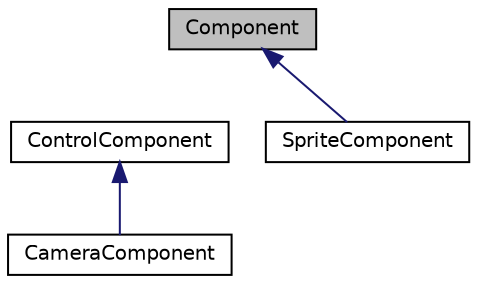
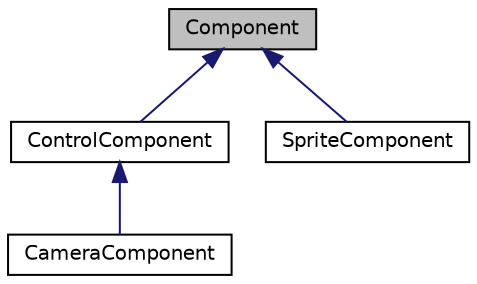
none -> (174, 92)
